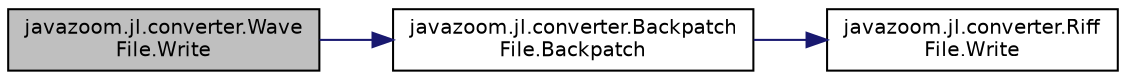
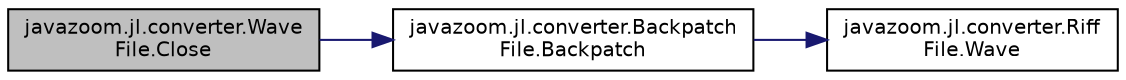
(164, 40) -> (164, 40)
(972, 40) -> (972, 40)
